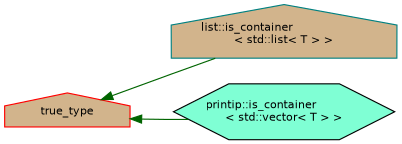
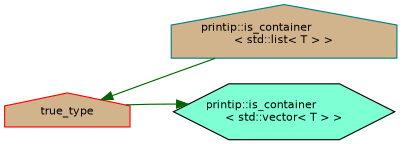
(284, 34) -> (284, 34)
(165, 119) -> (151, 104)
